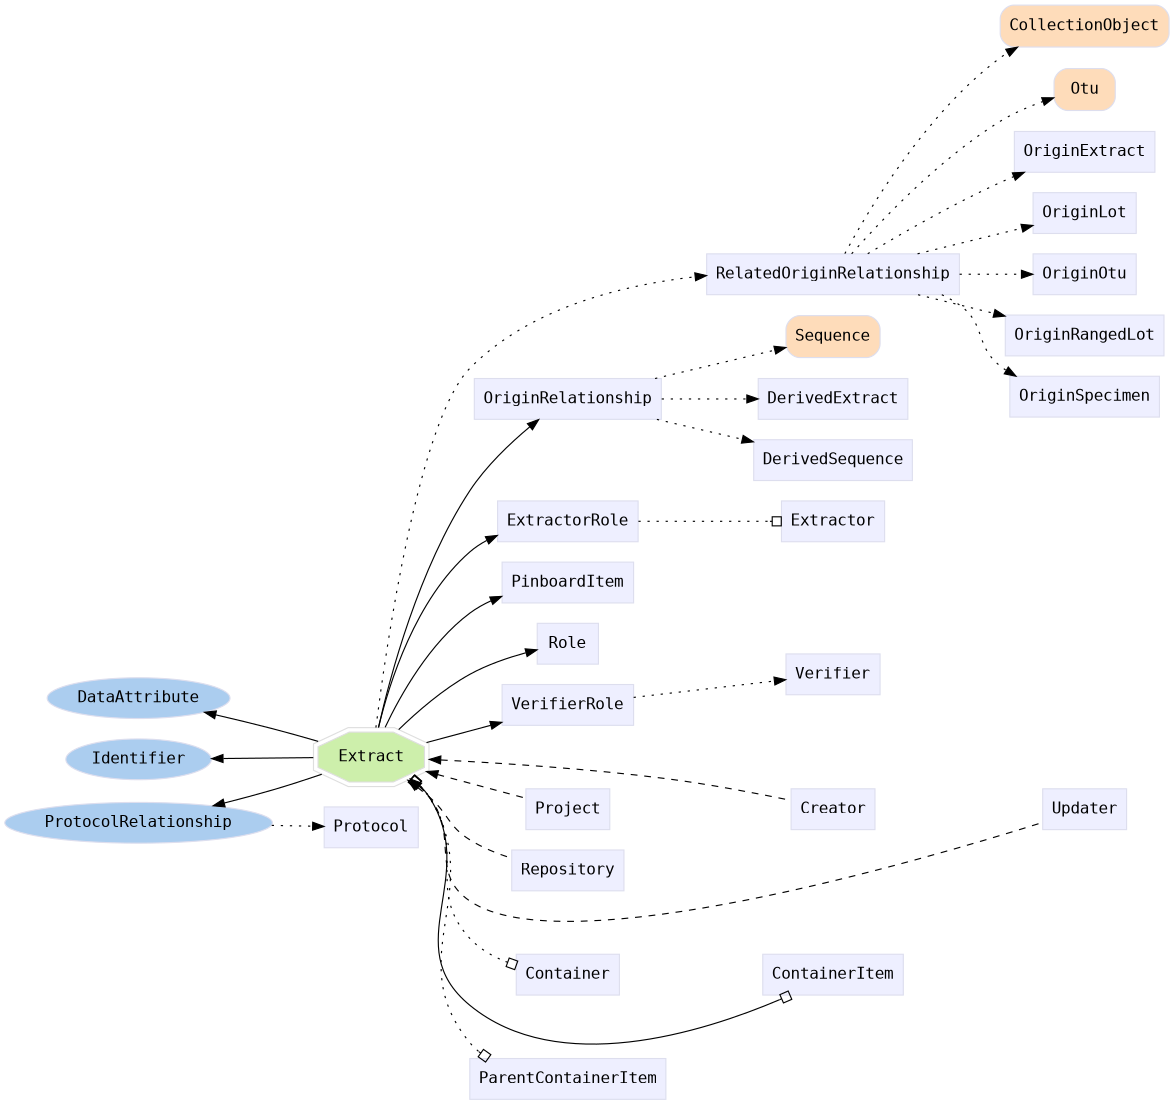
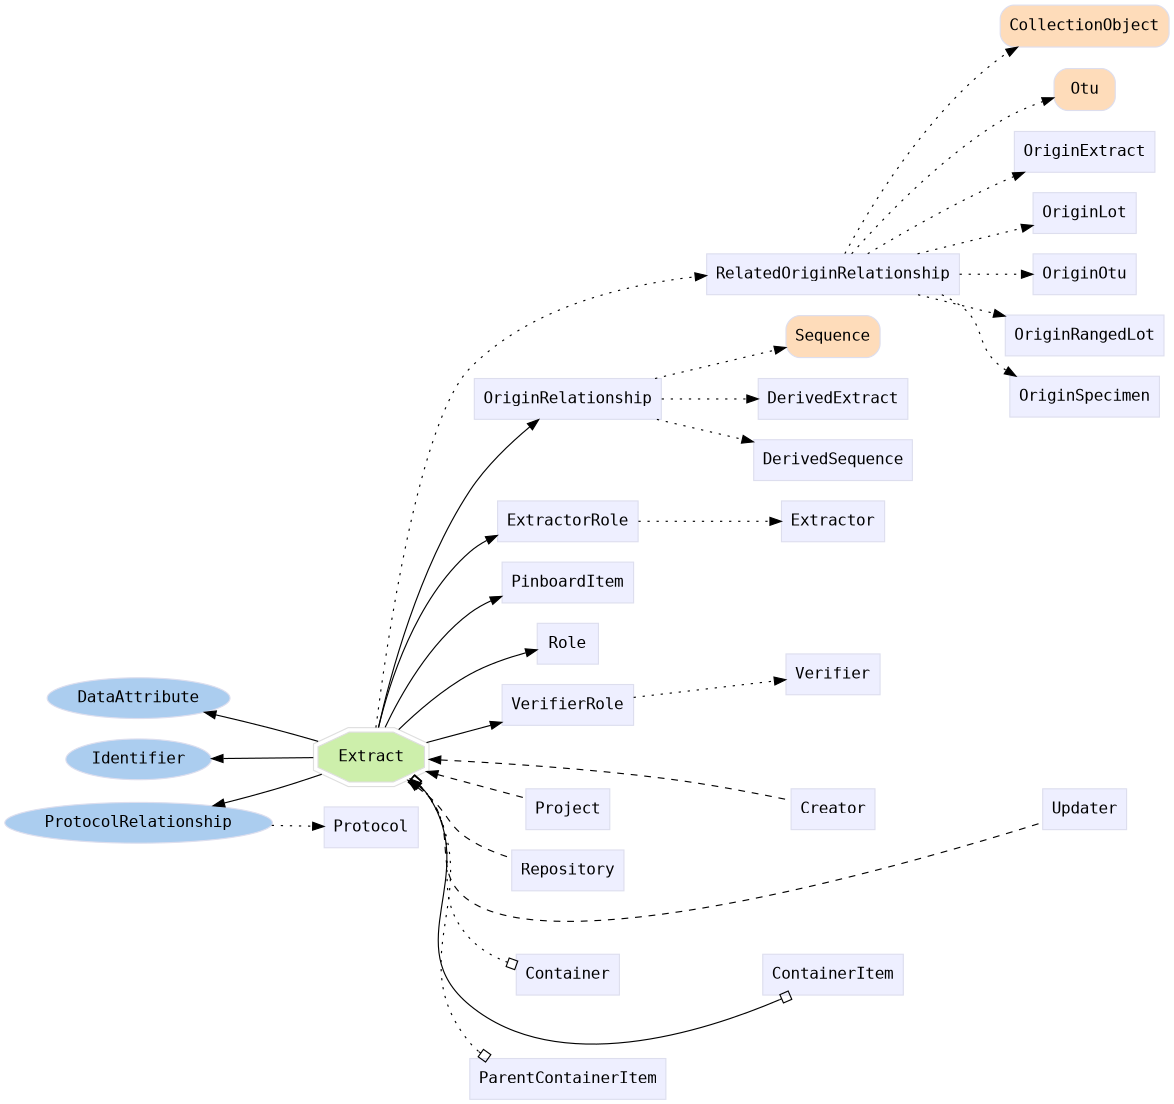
(704, 521) -> (704, 521)
